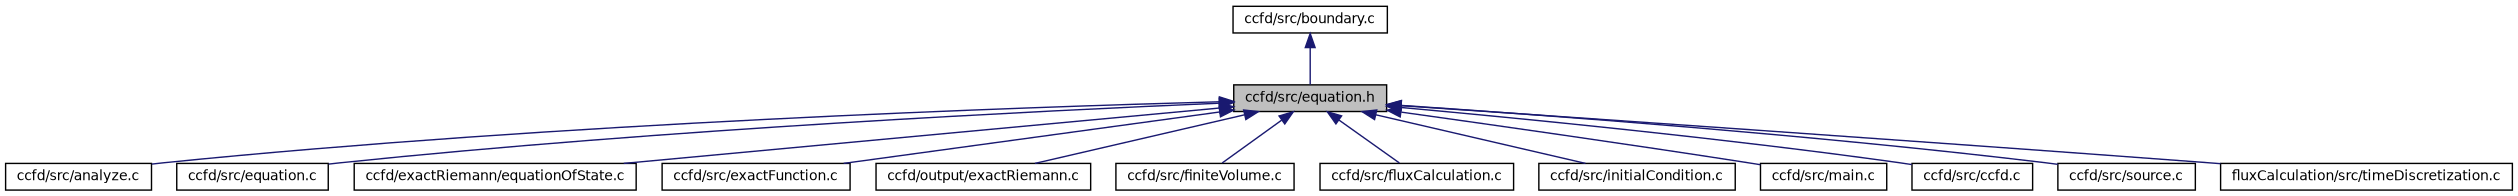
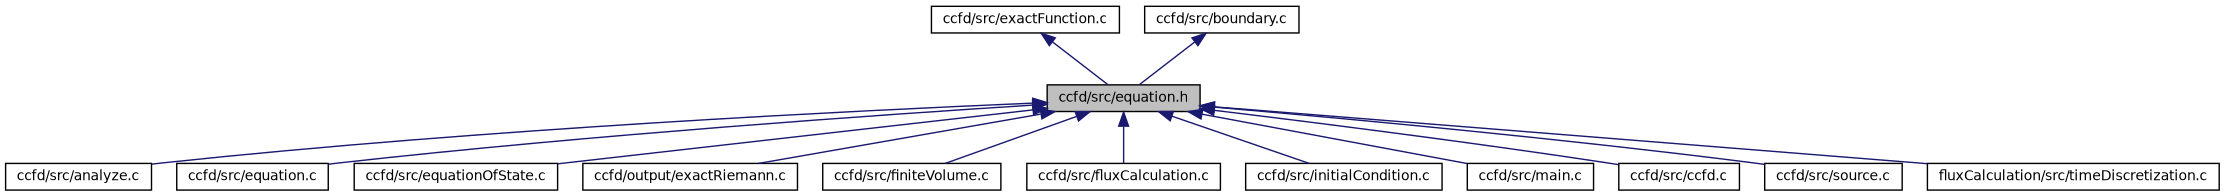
(1032, 138) -> (1080, 63)
(495, 177) -> (456, 177)
